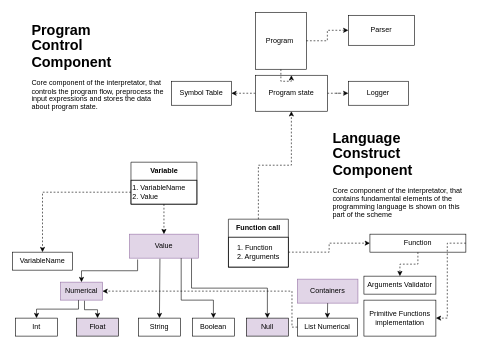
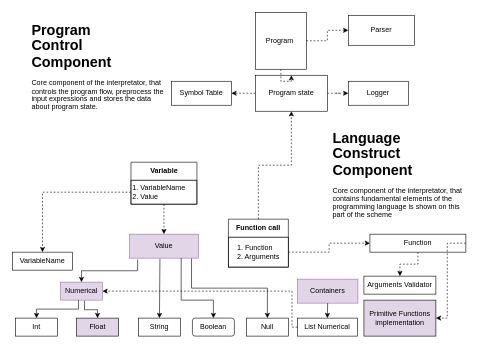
(400, 318) -> (400, 318)
(213, 327) -> (213, 327)
(267, 327) -> (267, 327)
